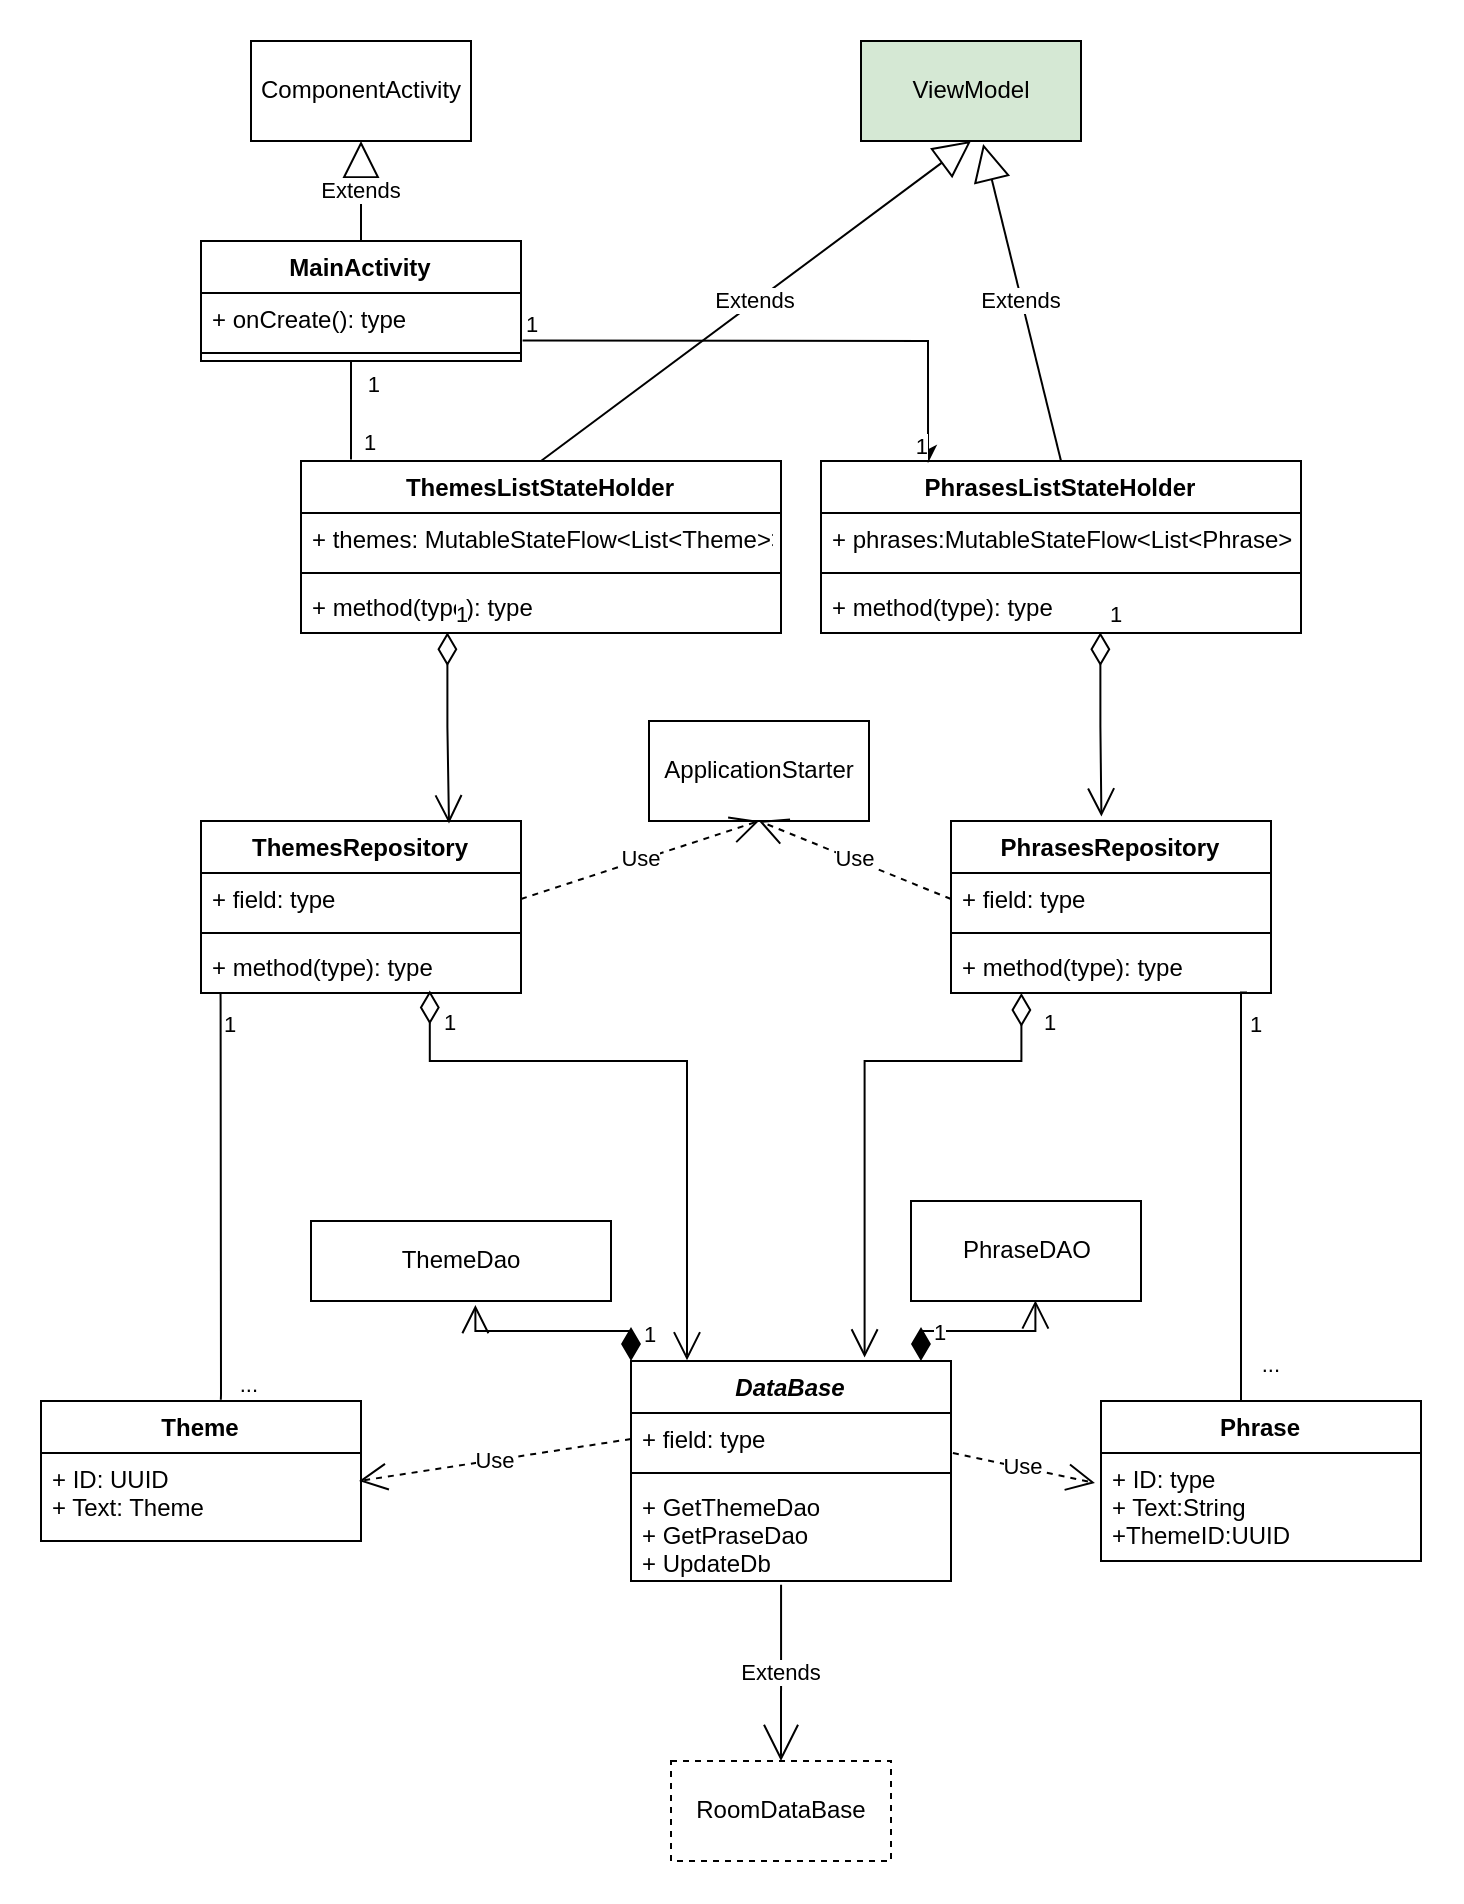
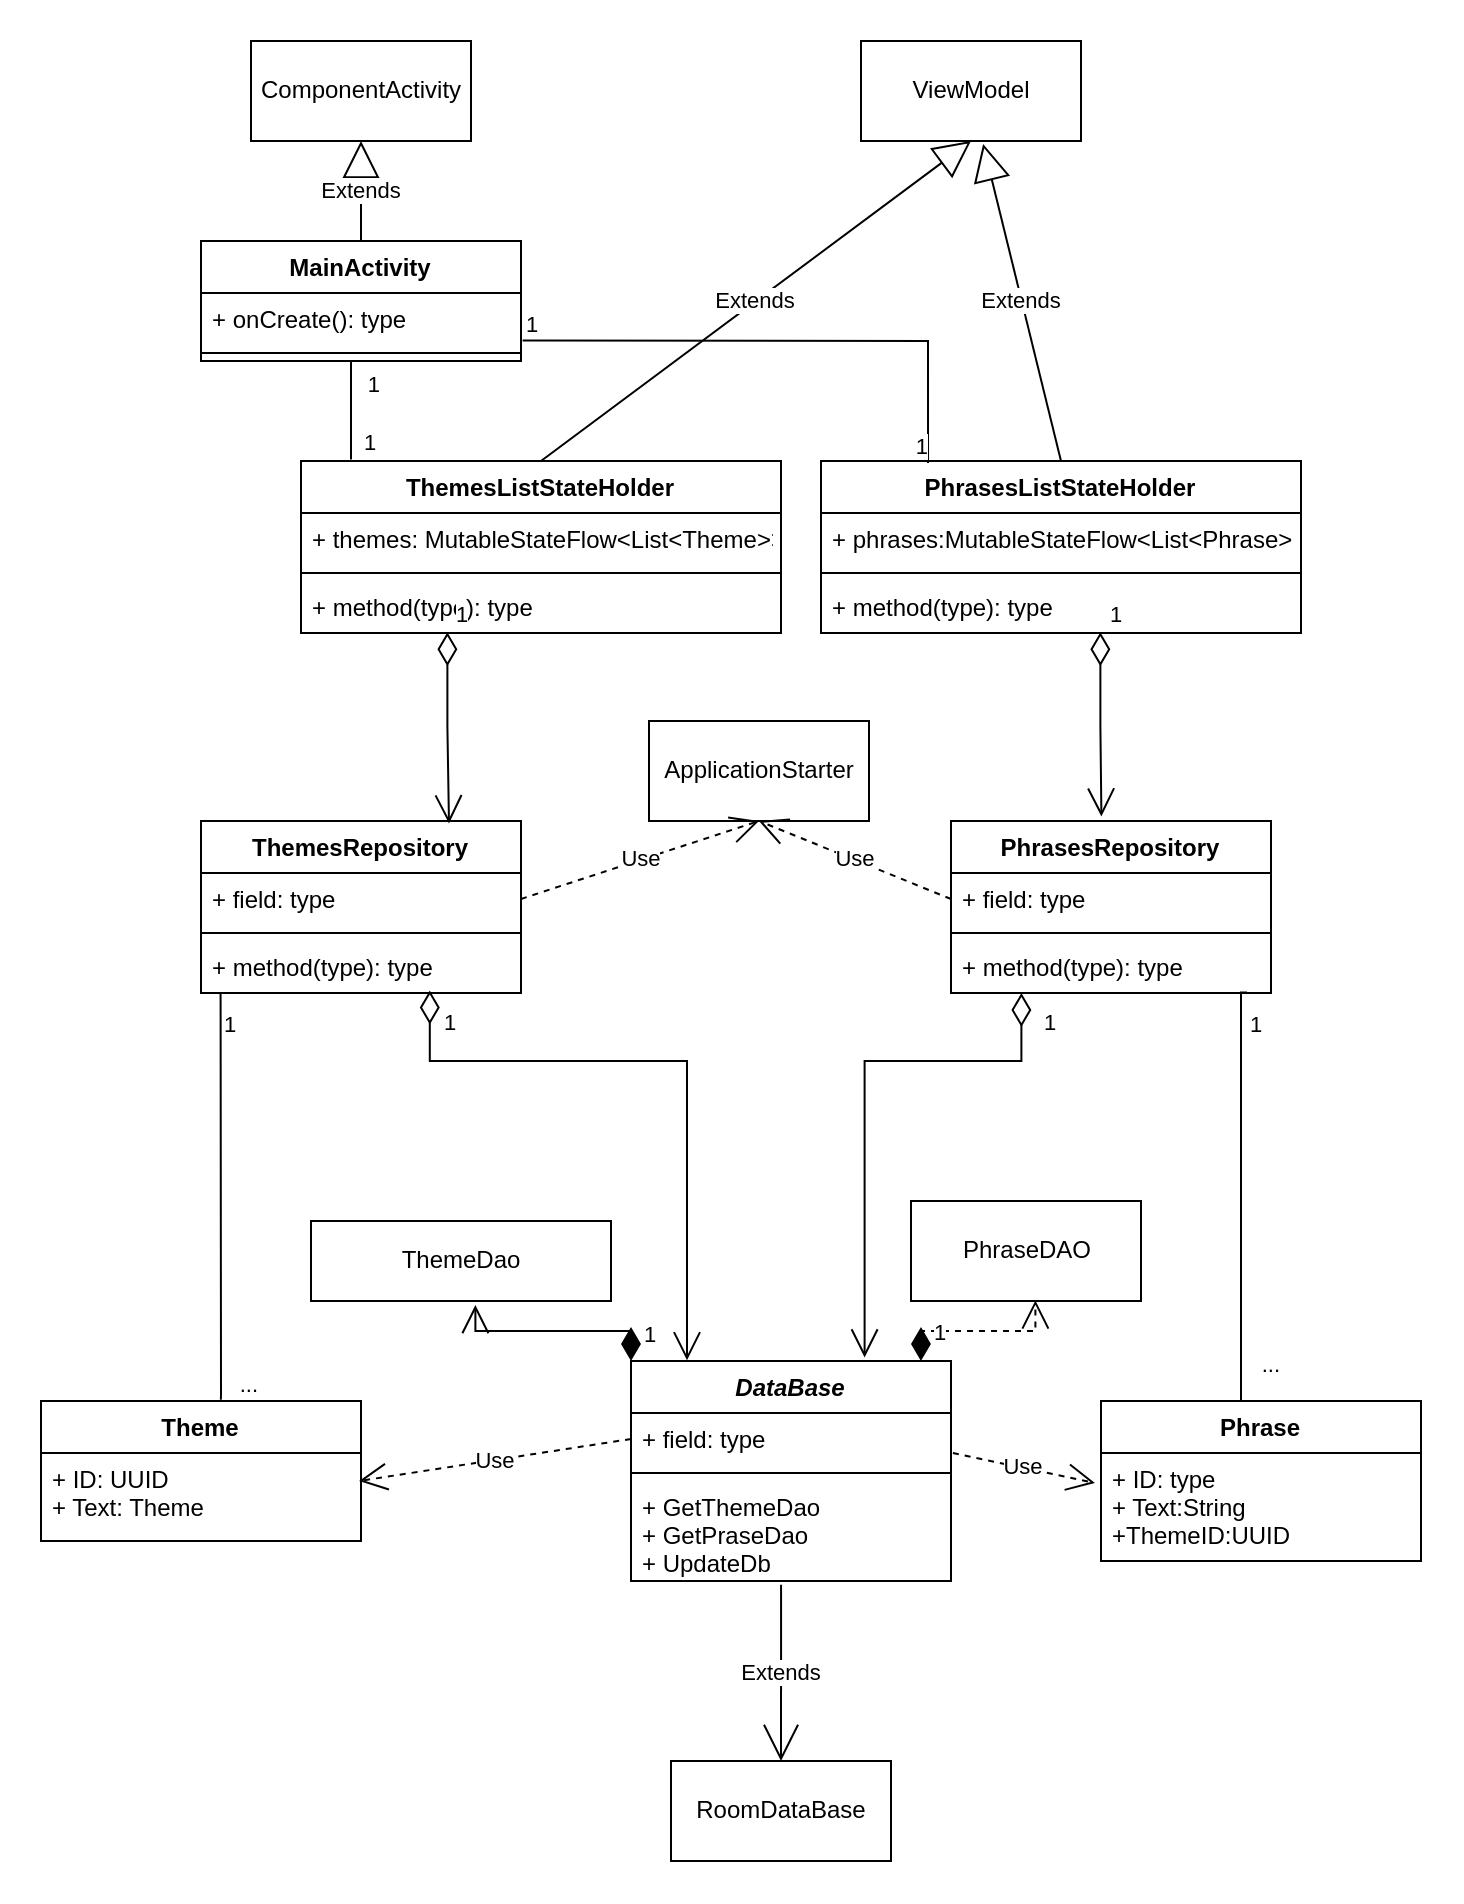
(971, 91) -> (971, 91)
(928, 448) -> (928, 454)
(1004, 1331) -> (1004, 1331)
(781, 1811) -> (781, 1811)
